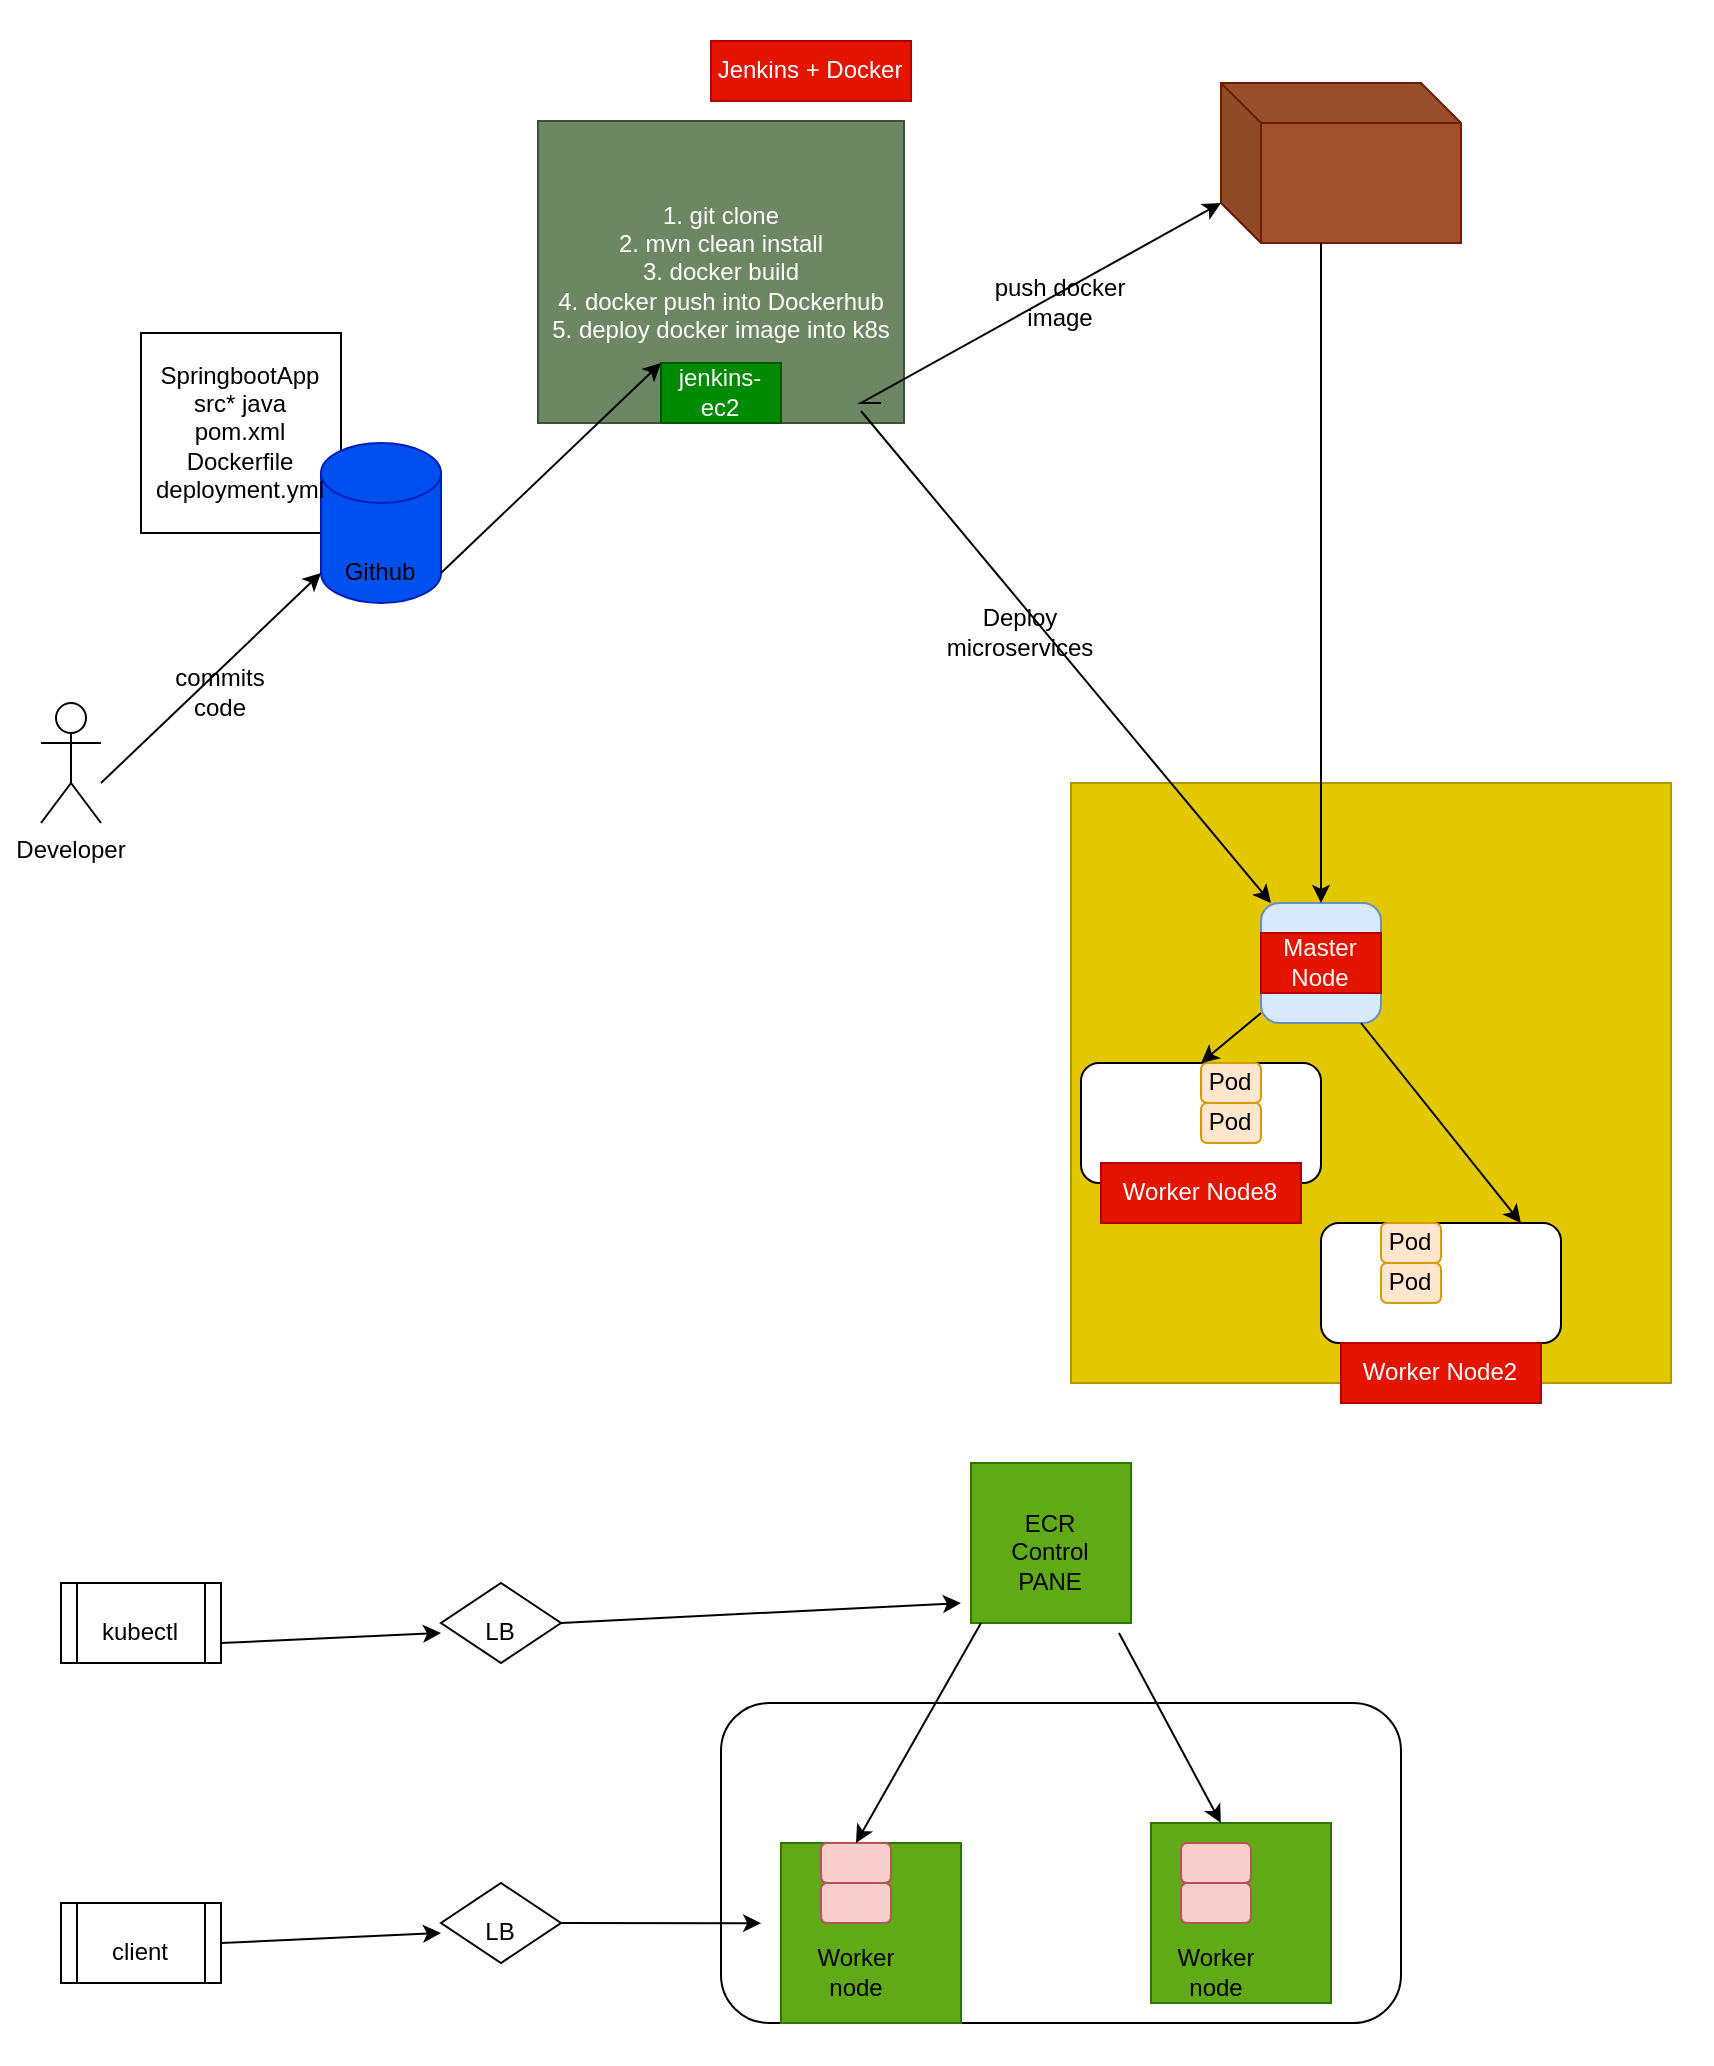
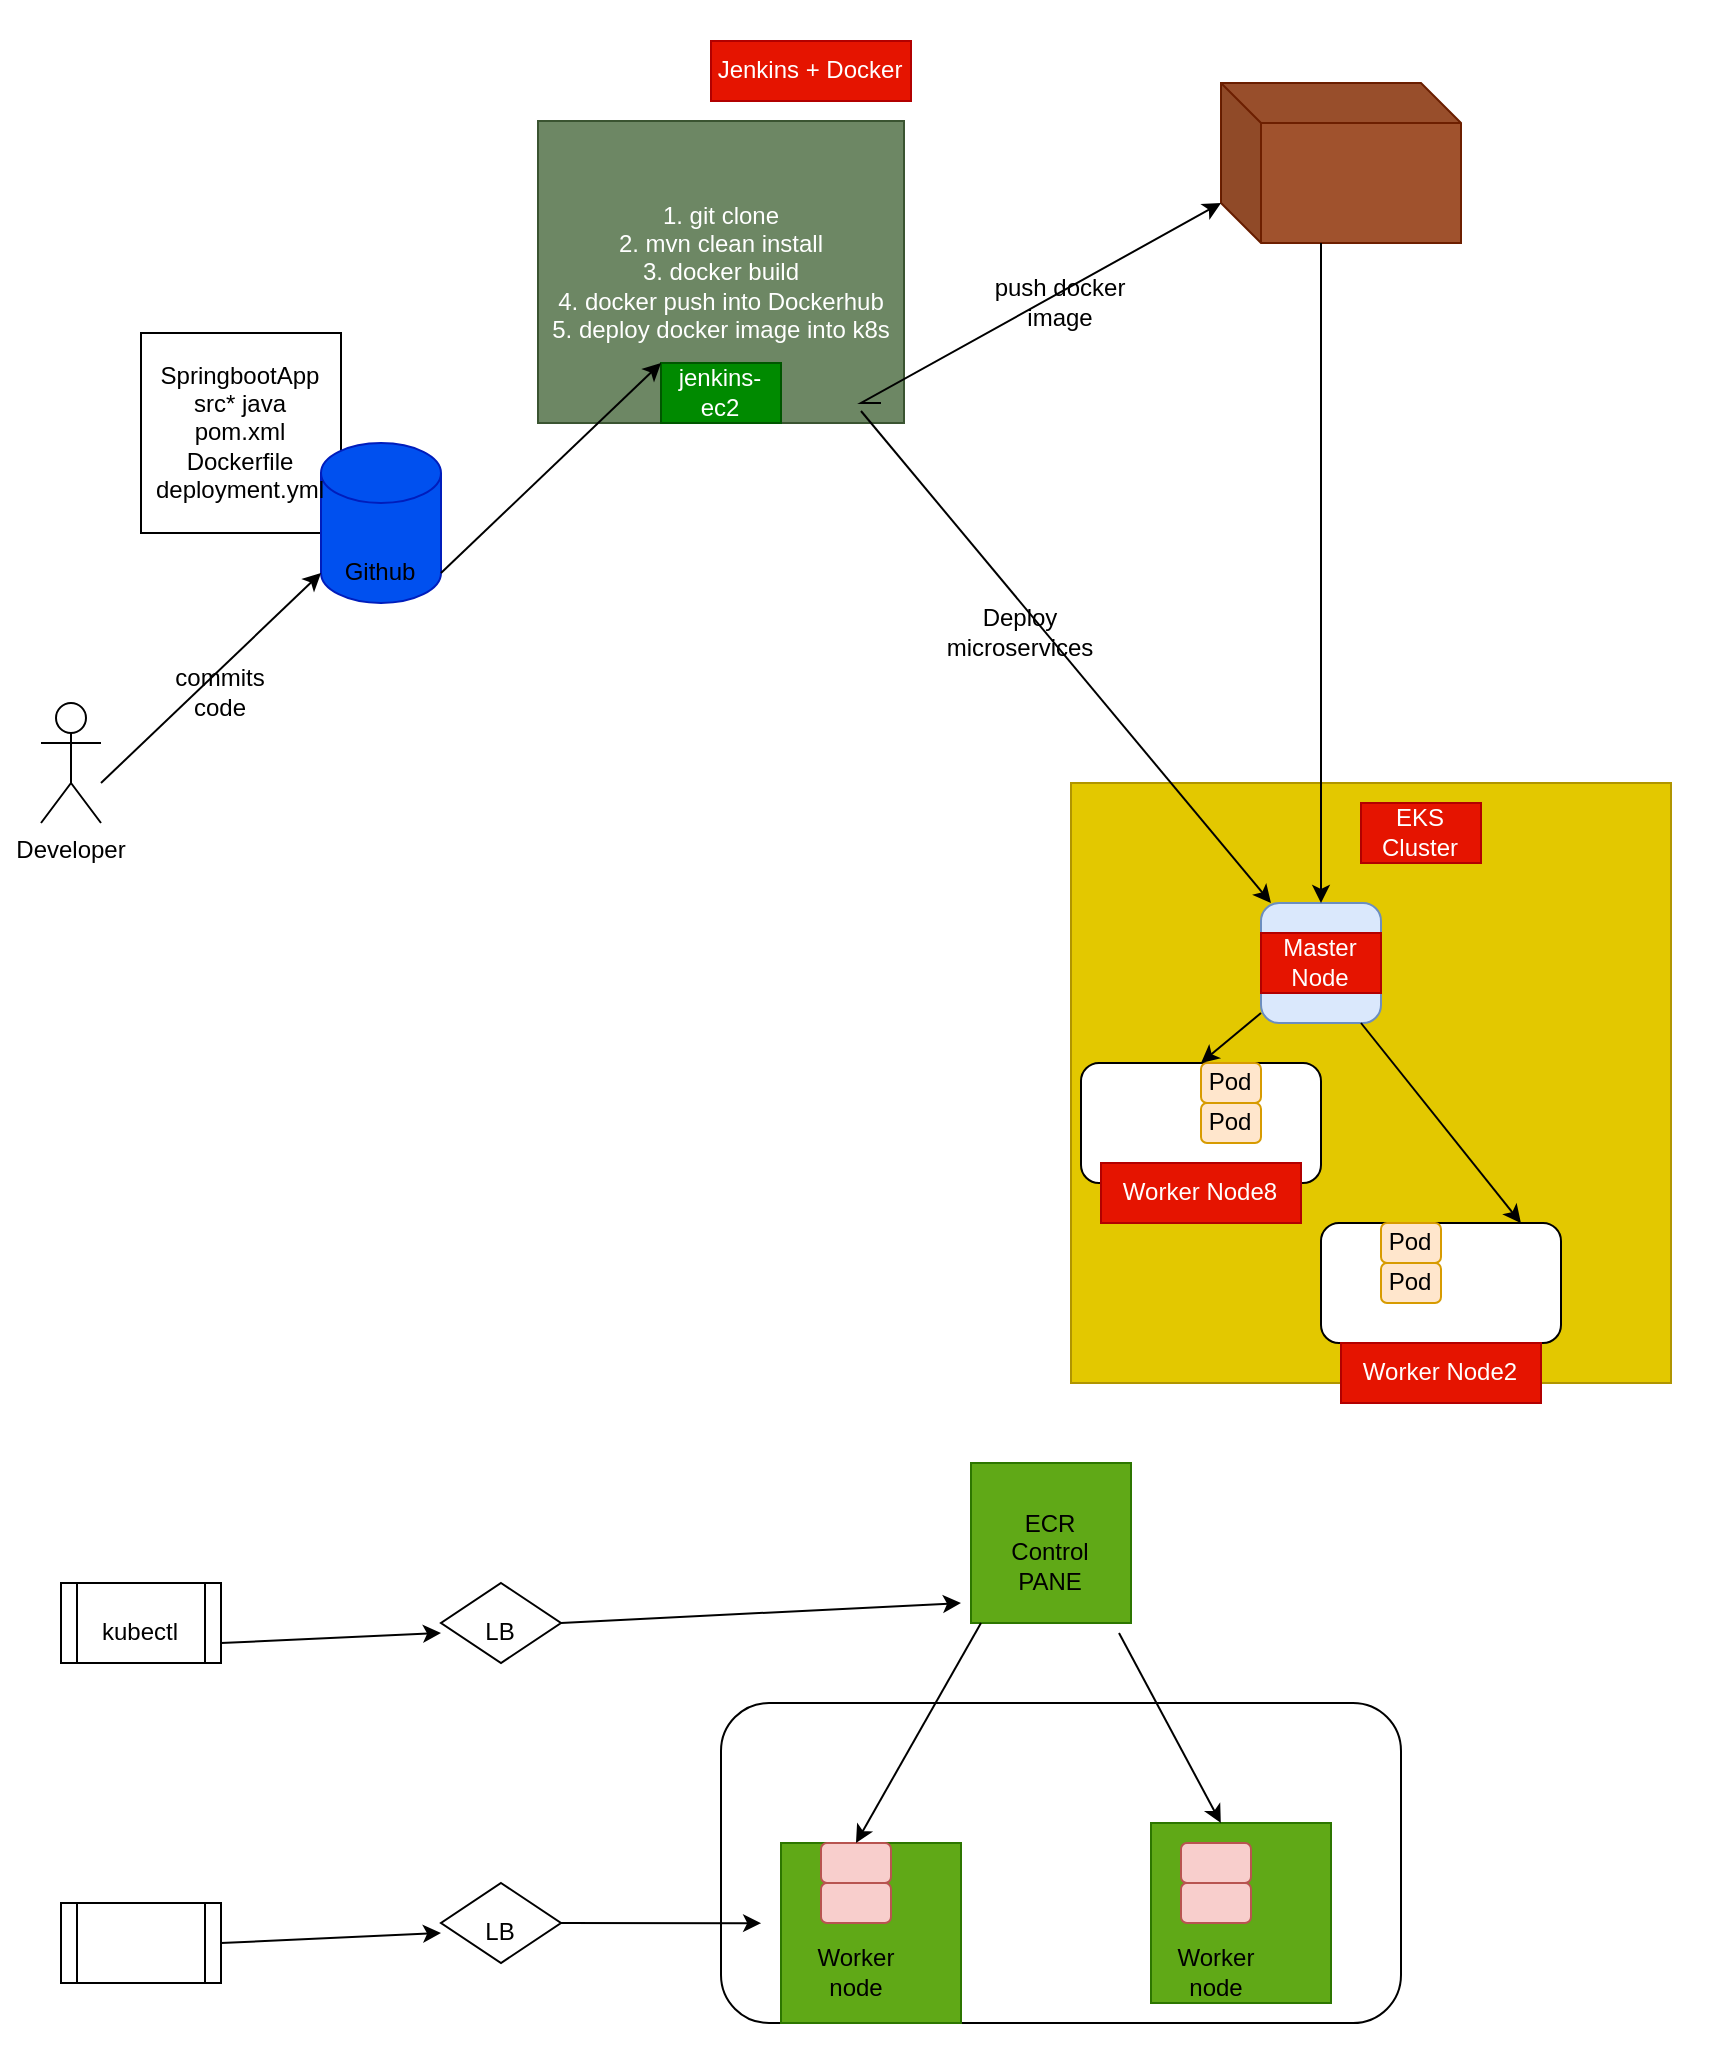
none -> (1421, 833)
(141, 1953) -> none
